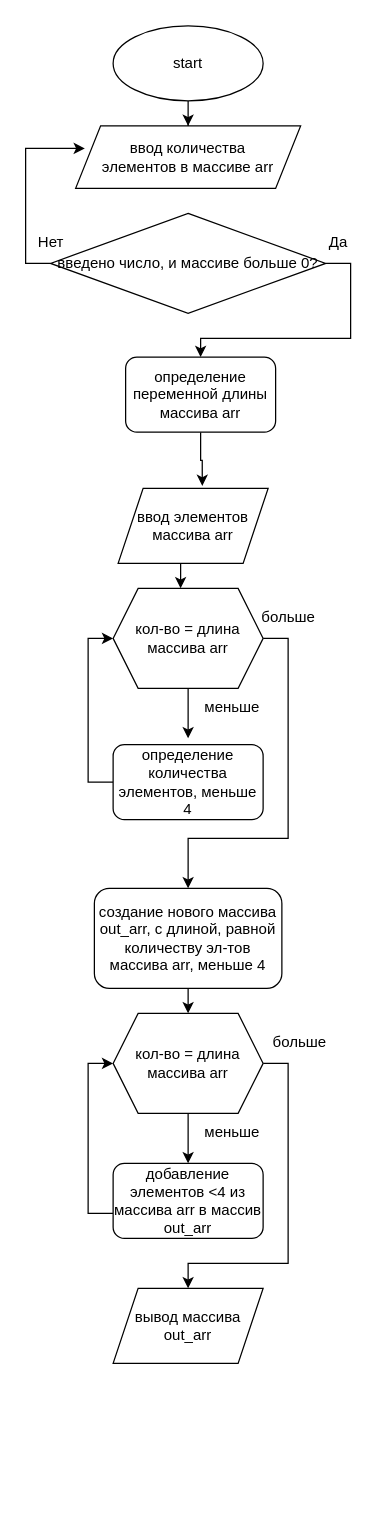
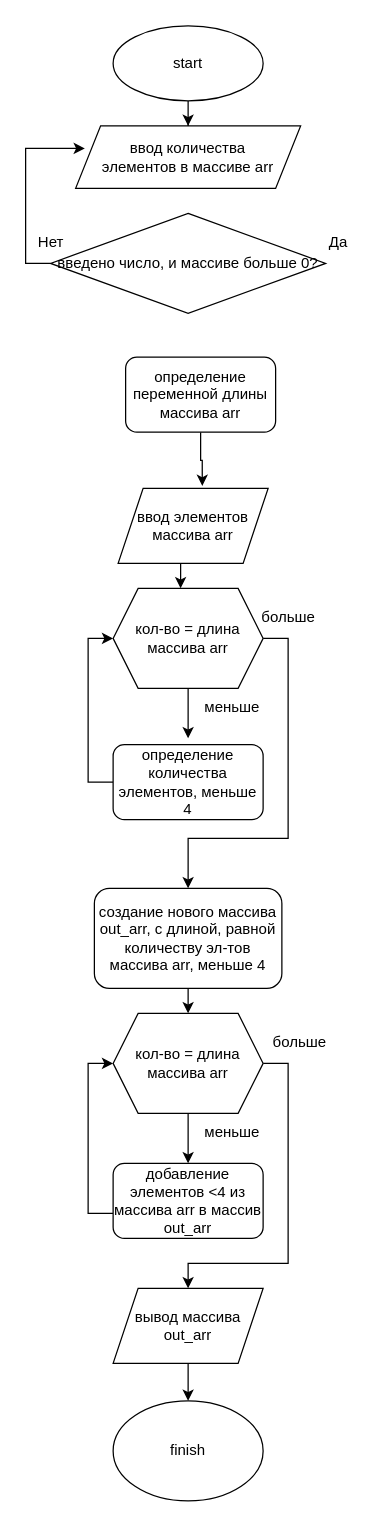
(321, 338) -> none
none -> (188, 1386)
none -> (188, 1451)
